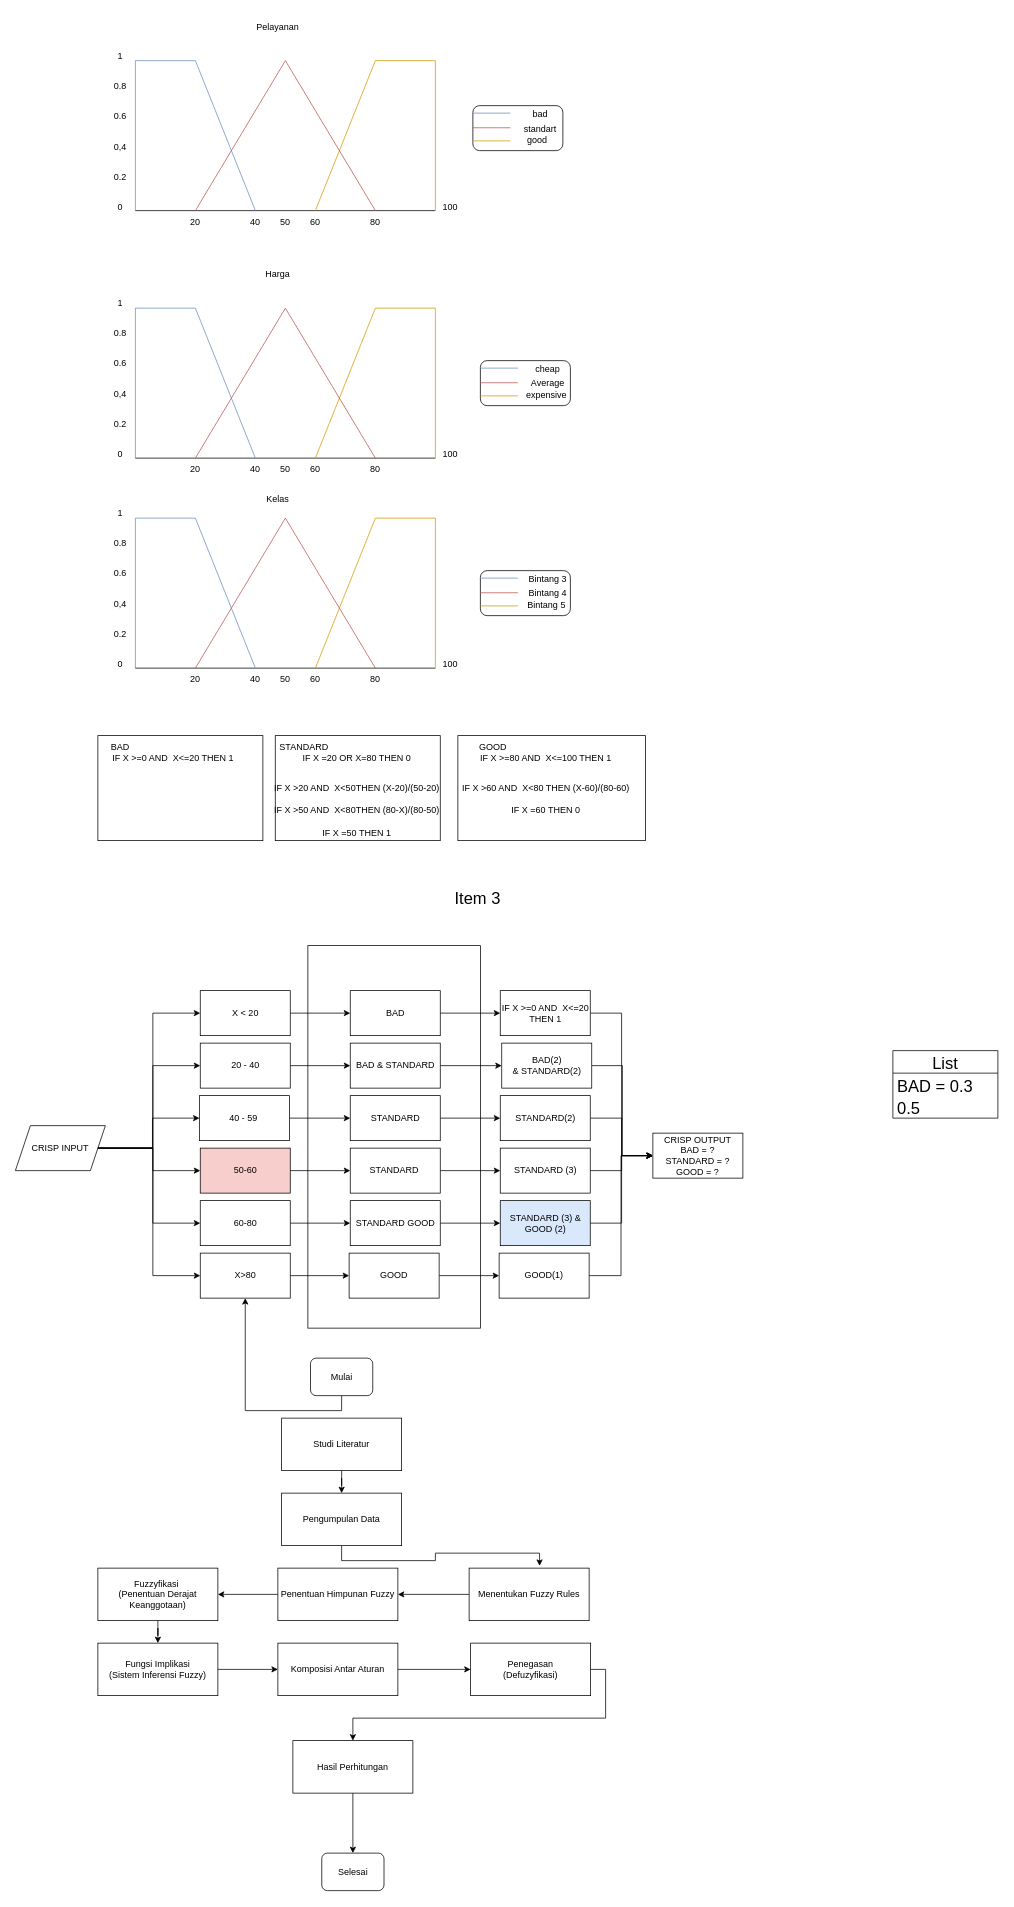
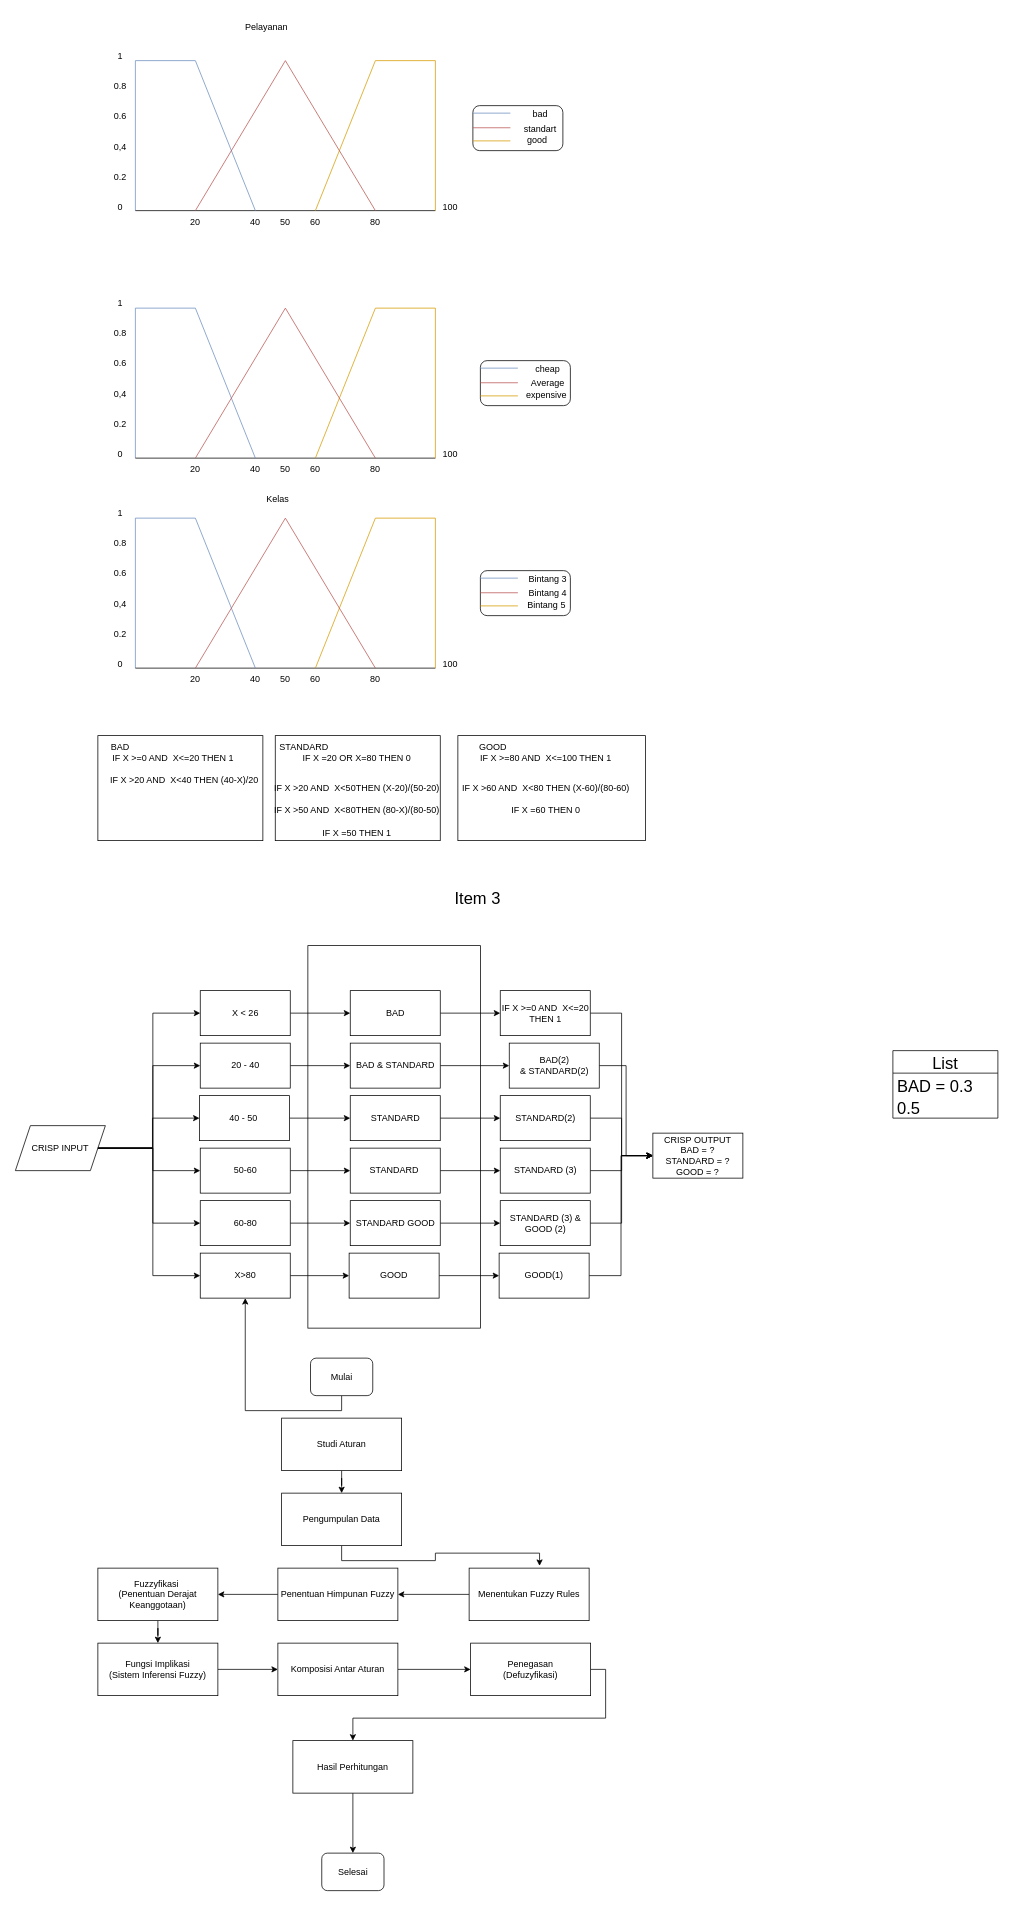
(278, 27) -> (267, 27)
(278, 274) -> none
none -> (184, 780)
(246, 1013) -> (246, 1013)
(547, 1065) -> (554, 1065)
(245, 1118) -> (245, 1118)
(245, 1170) -> (245, 1170)
(545, 1223) -> (545, 1223)
(342, 1444) -> (342, 1444)
